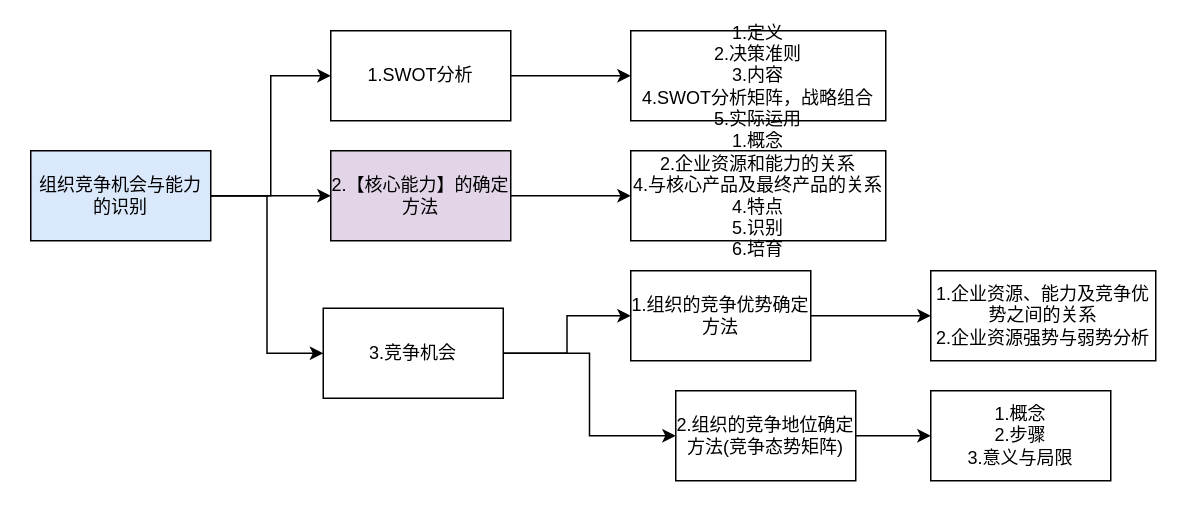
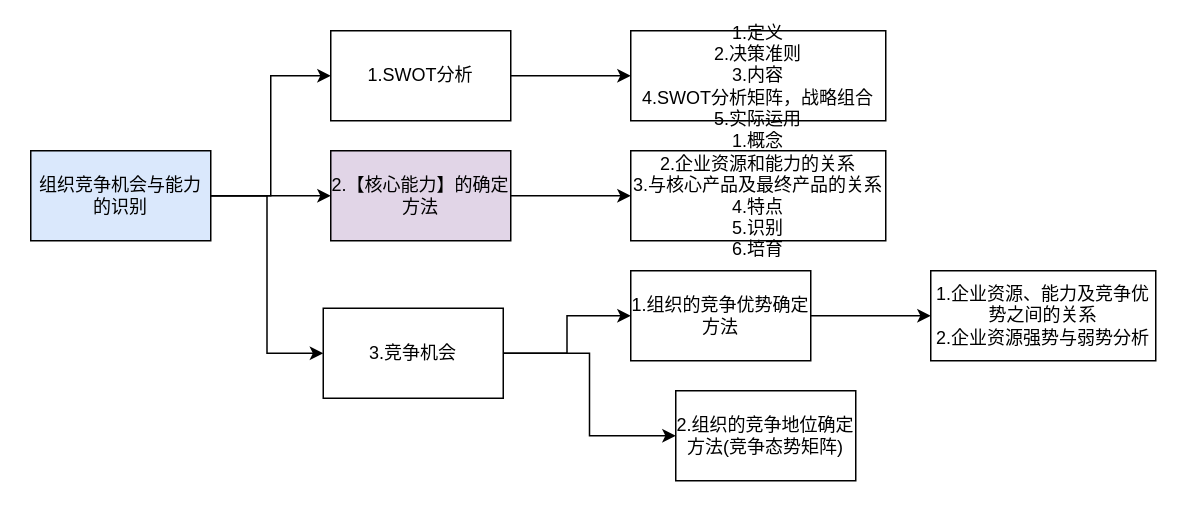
(758, 196) -> (758, 196)
(888, 436) -> none
(1021, 436) -> none
